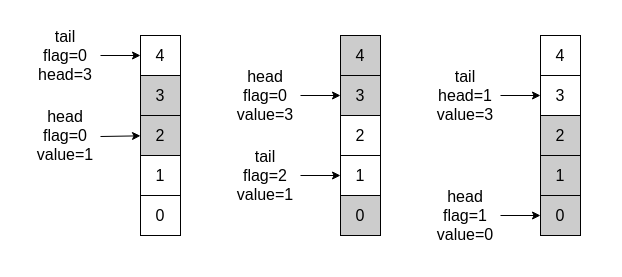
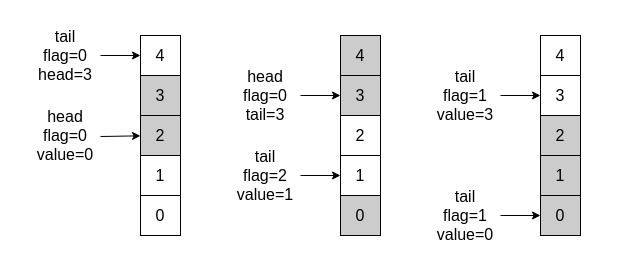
(266, 96) -> (266, 96)
(466, 96) -> (466, 96)
(66, 136) -> (66, 136)
(466, 216) -> (466, 216)
